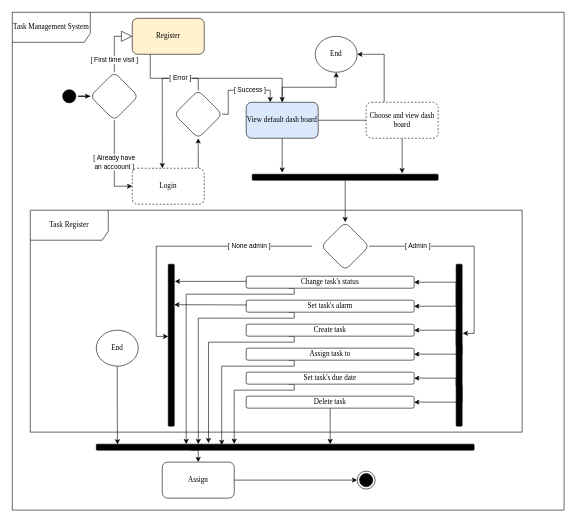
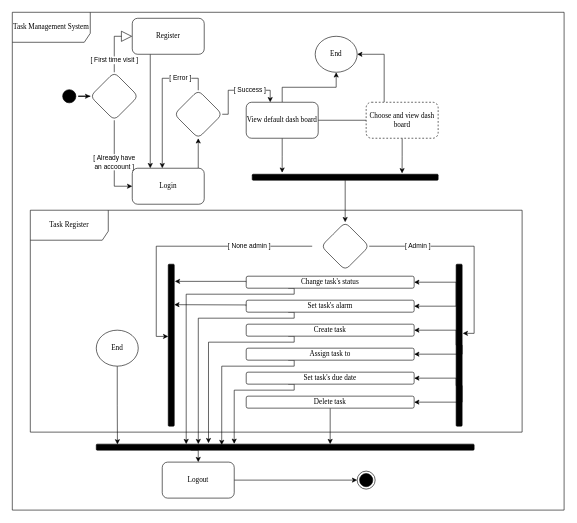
(168, 36) -> (168, 36)
(244, 78) -> (150, 162)
(282, 120) -> (282, 120)
(168, 186) -> (168, 186)
(198, 480) -> (198, 480)
